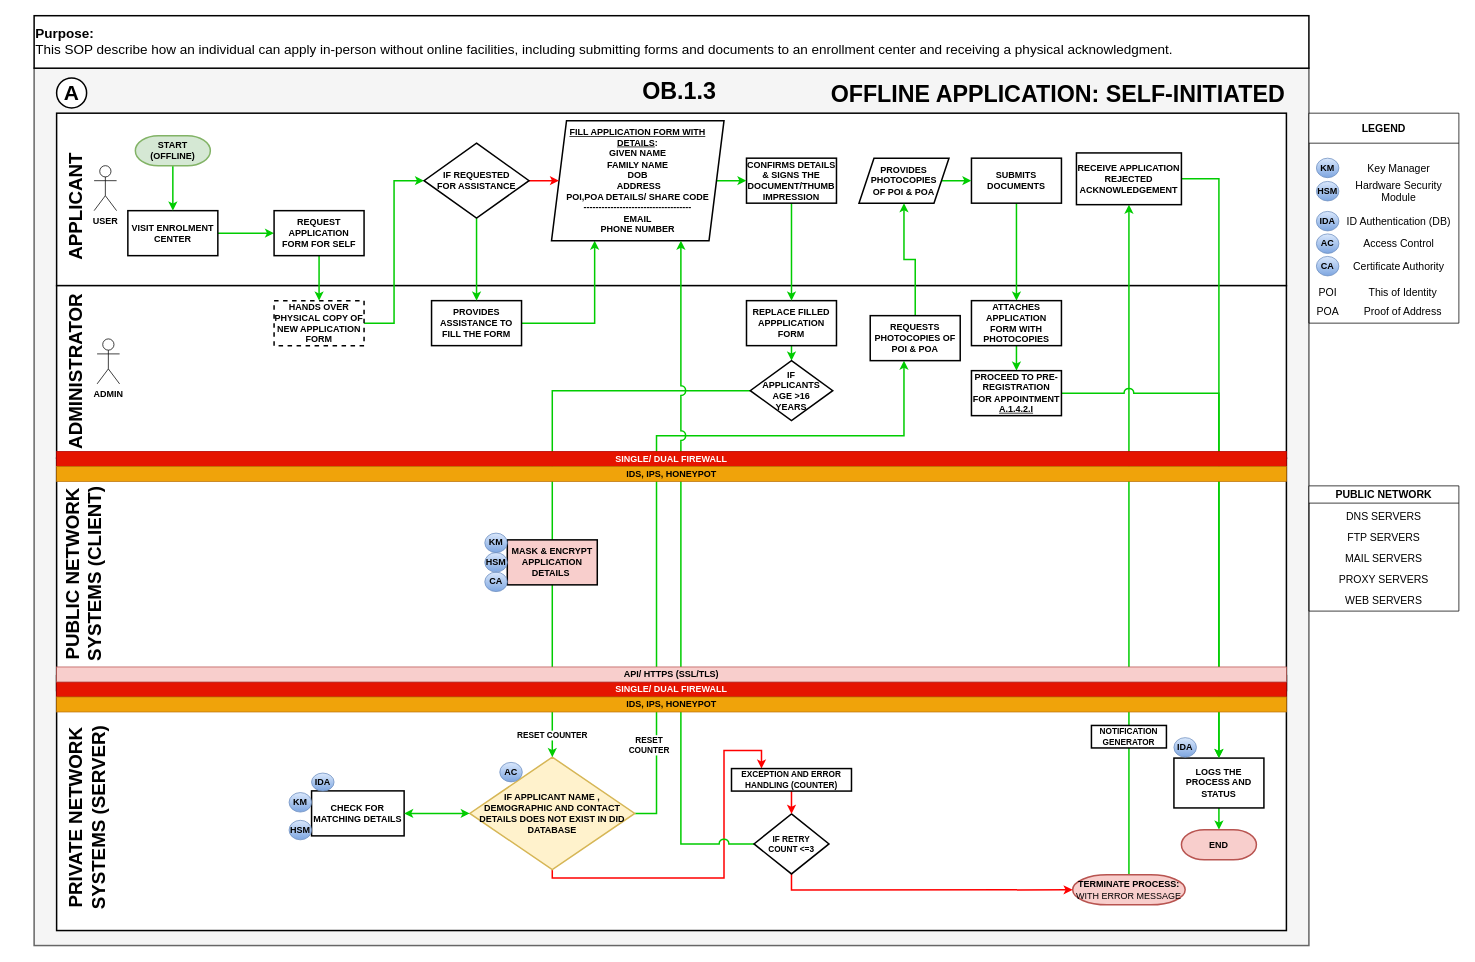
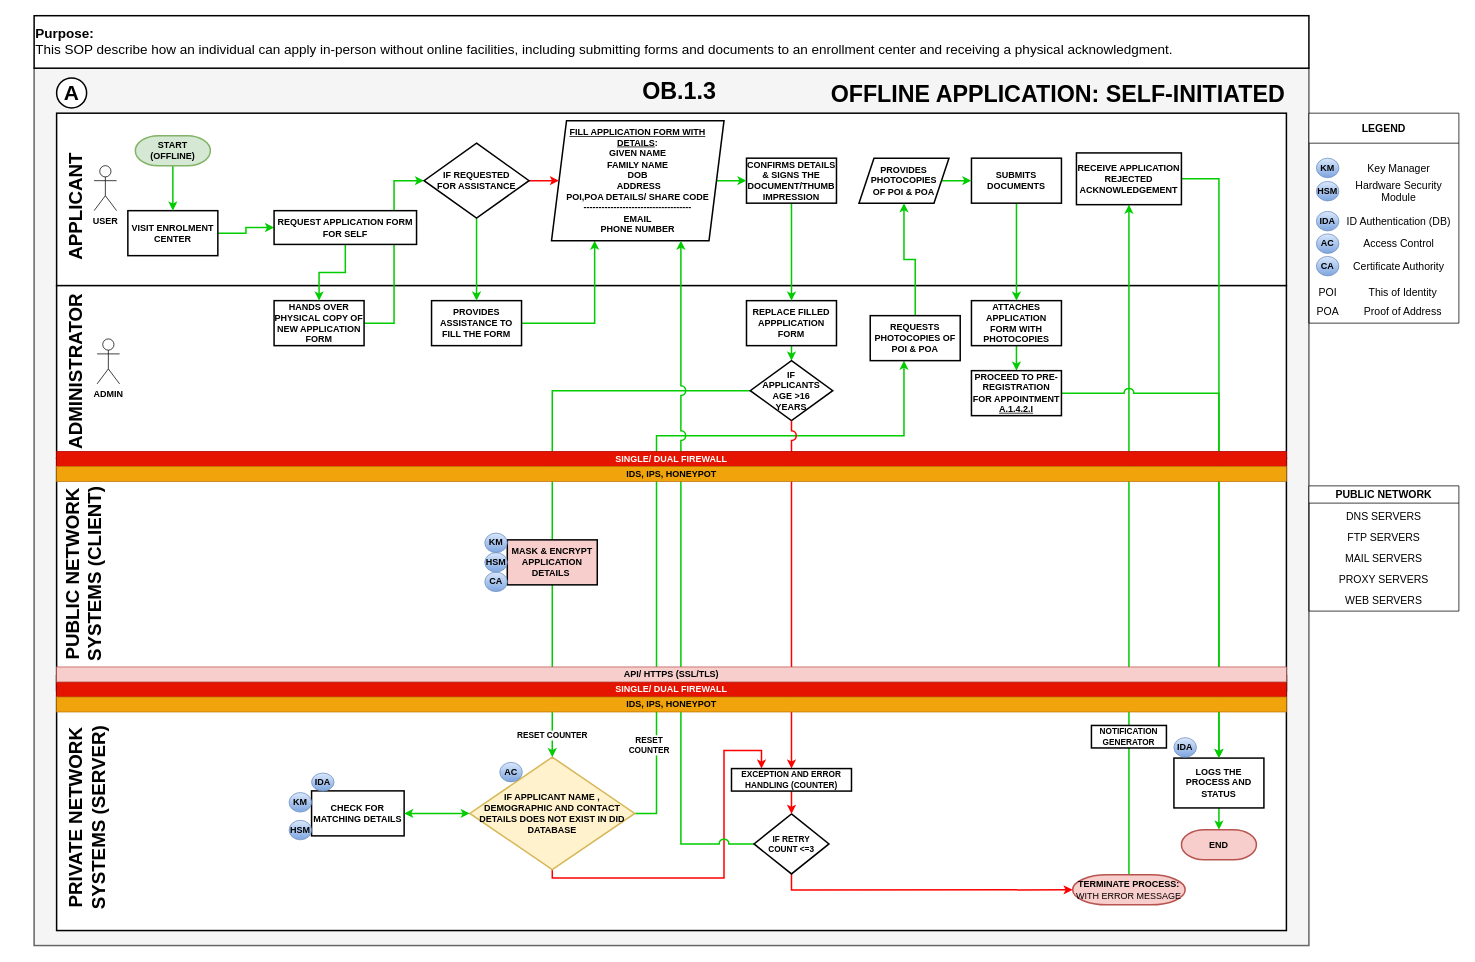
(319, 233) -> (345, 227)
(319, 323) -> (319, 323)
none -> (792, 574)
